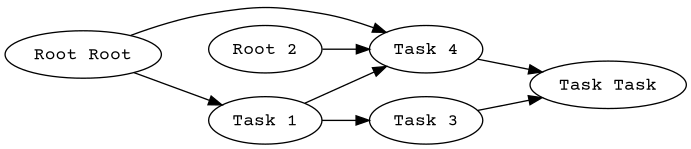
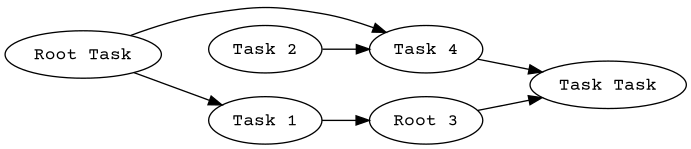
(265, 49) -> (265, 49)
(83, 54) -> (83, 54)
(340, 88) -> none
(426, 120) -> (426, 120)
